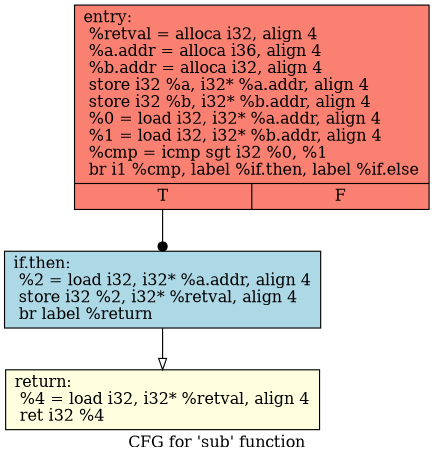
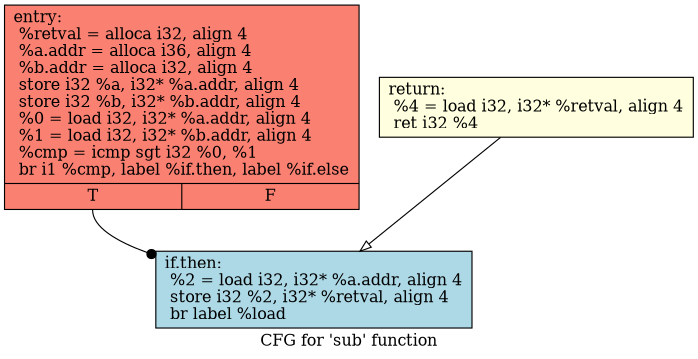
(84, 314) -> (226, 314)
(163, 343) -> (435, 191)
